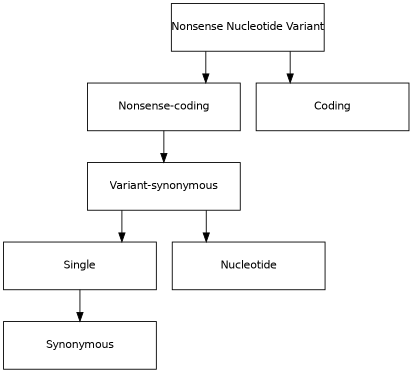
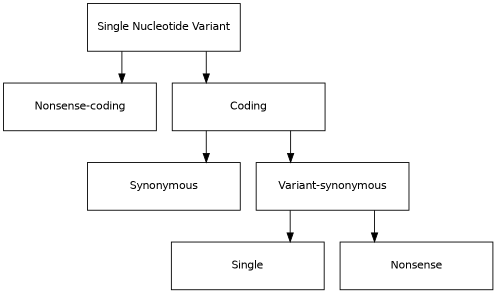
(248, 27) -> (164, 27)
(164, 142) -> (291, 142)
(249, 266) -> (416, 266)
(80, 301) -> (206, 142)
